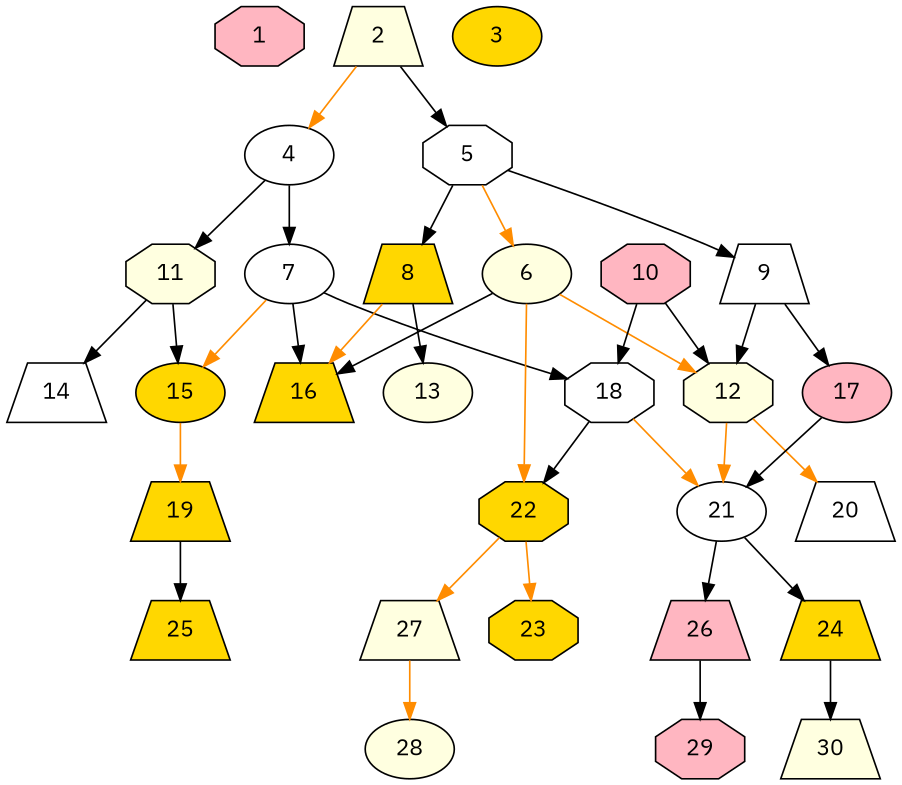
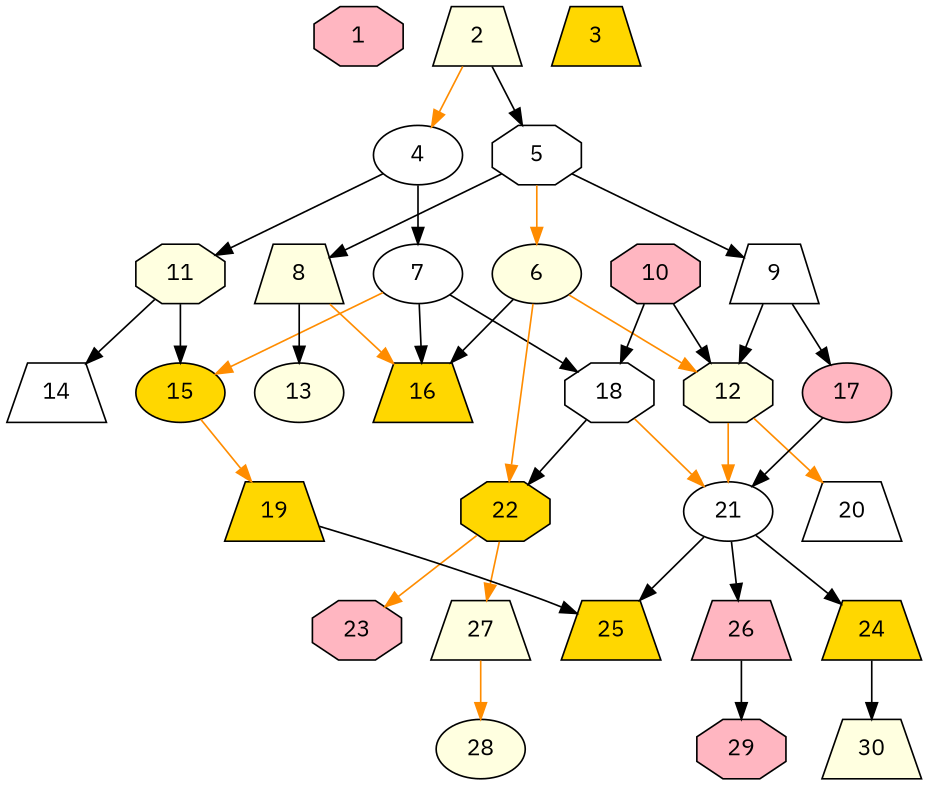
(497, 36) -> (596, 36)
(408, 274) -> (299, 274)
none -> (678, 563)
(533, 630) -> (357, 630)
